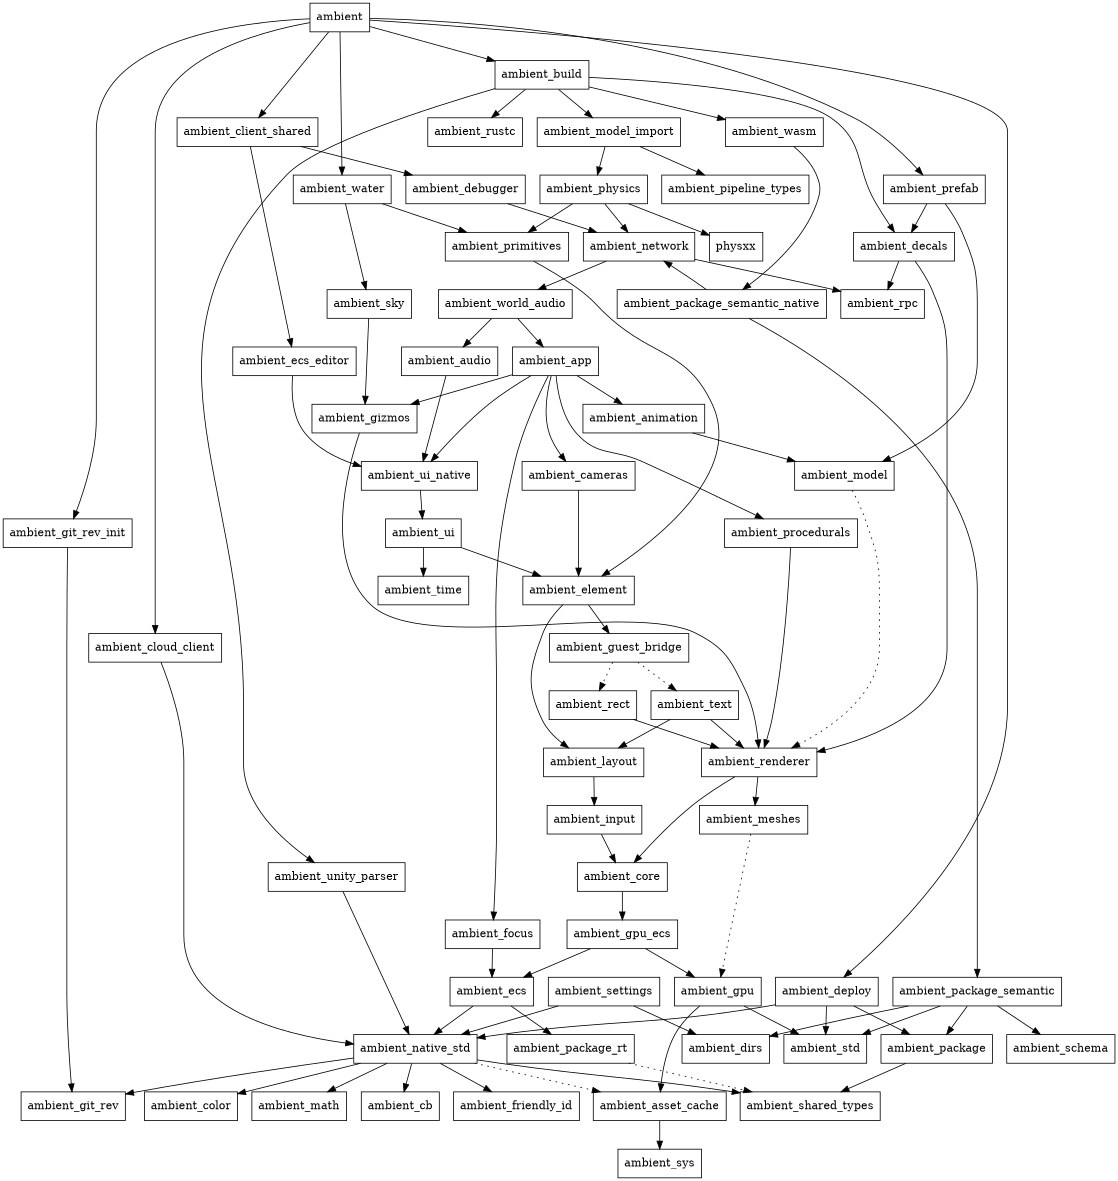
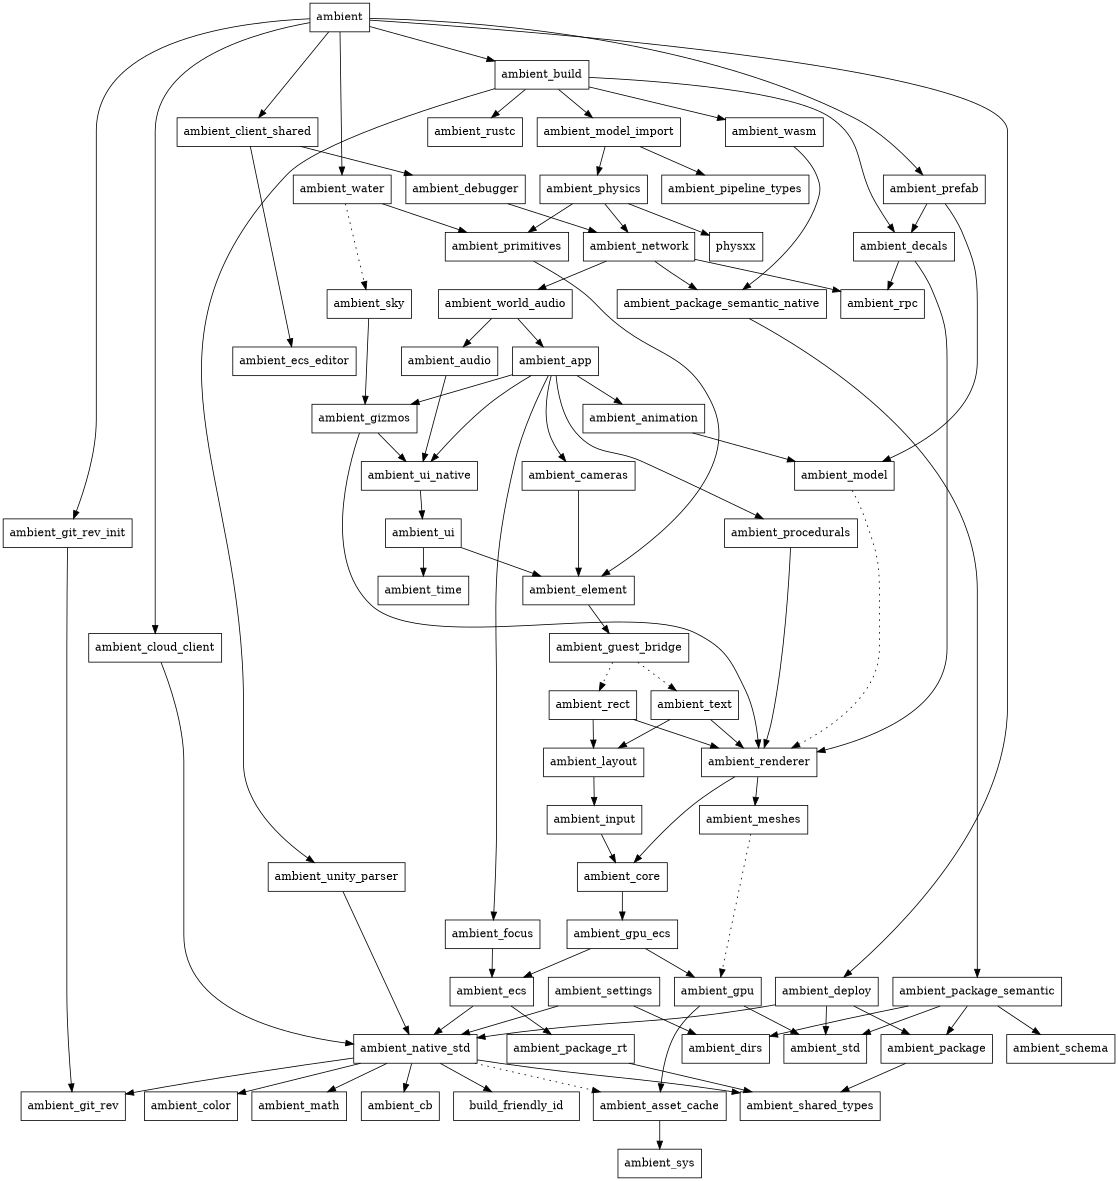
(355, 243) -> (355, 243)
(689, 277) -> (672, 273)
(304, 432) -> (389, 444)
(531, 675) -> (593, 730)
(686, 1077) -> (686, 1077)
(516, 1106) -> (516, 1106)
